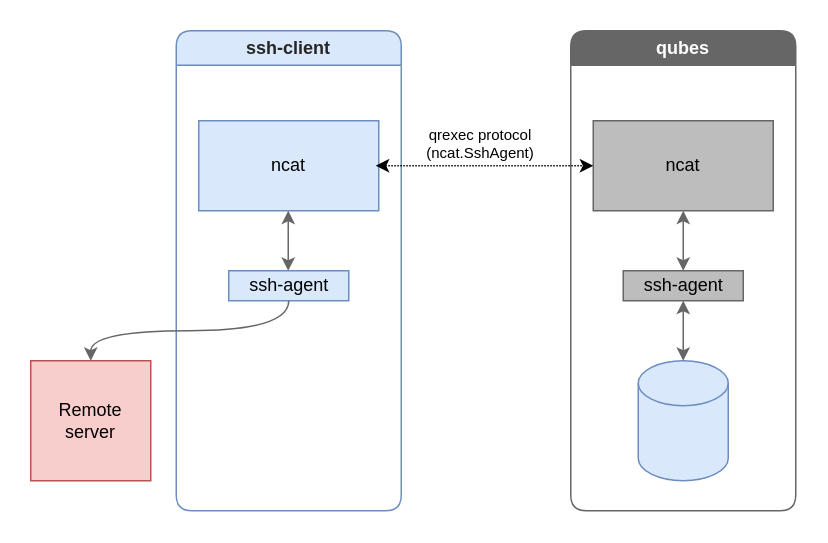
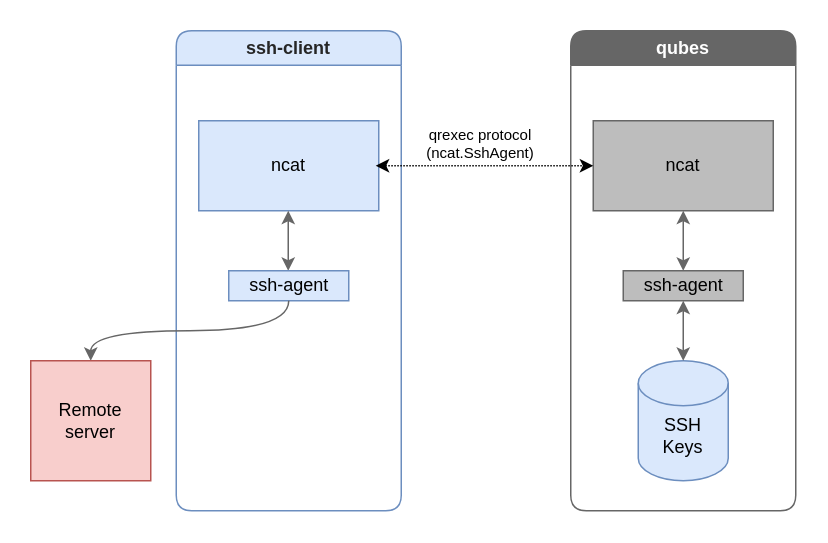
none -> (683, 436)
